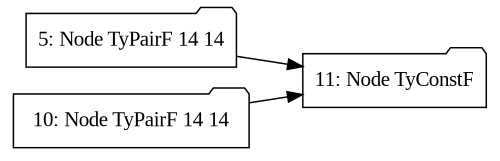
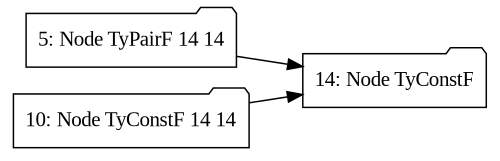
(395, 81) -> (395, 81)
(131, 121) -> (131, 121)
